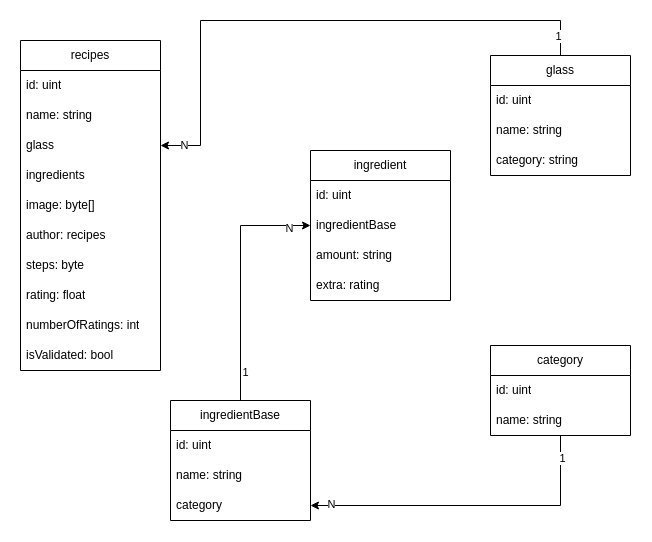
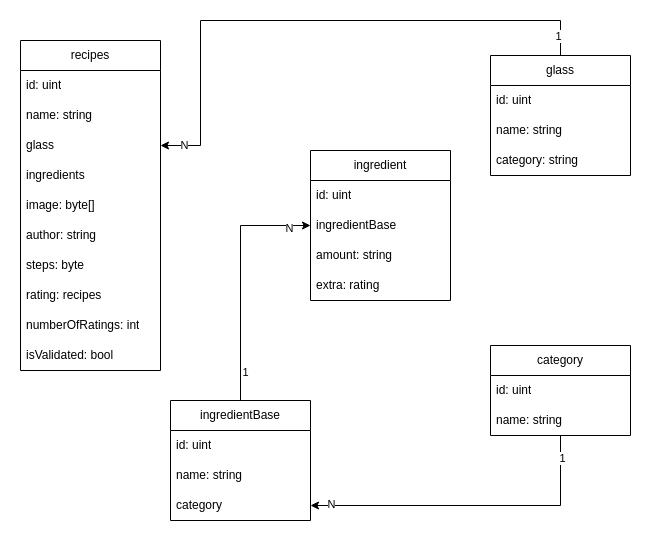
(72, 236) -> (69, 236)
(64, 296) -> (71, 296)
